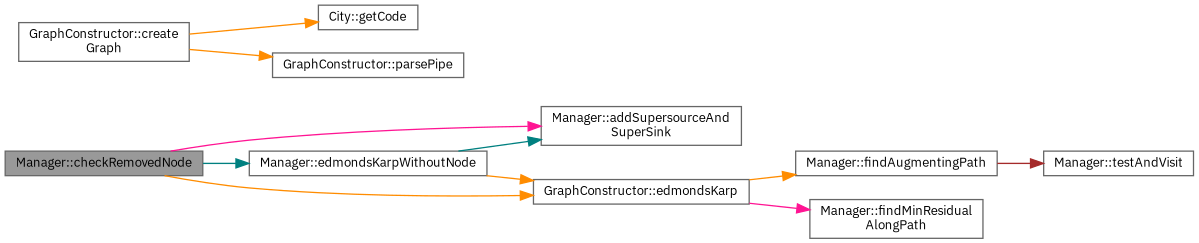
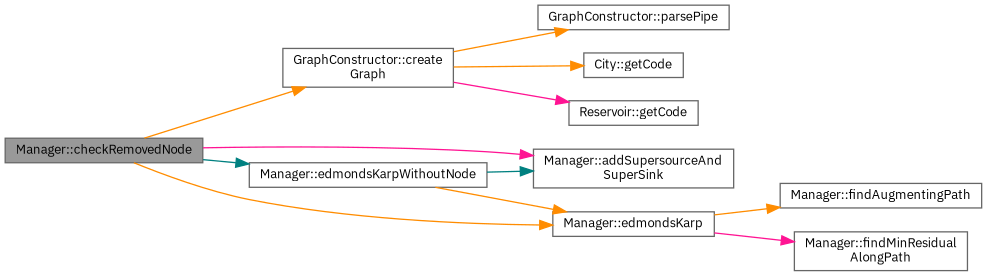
none -> (634, 113)
none -> (219, 115)
(1119, 163) -> none
(641, 192) -> (634, 224)
